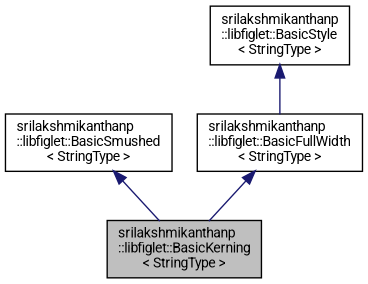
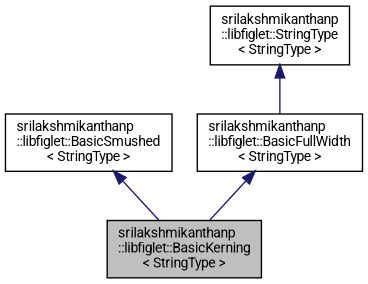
(280, 35) -> (280, 35)
